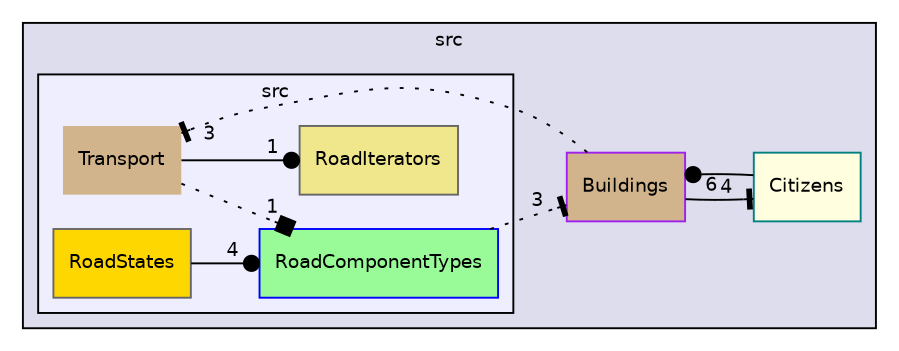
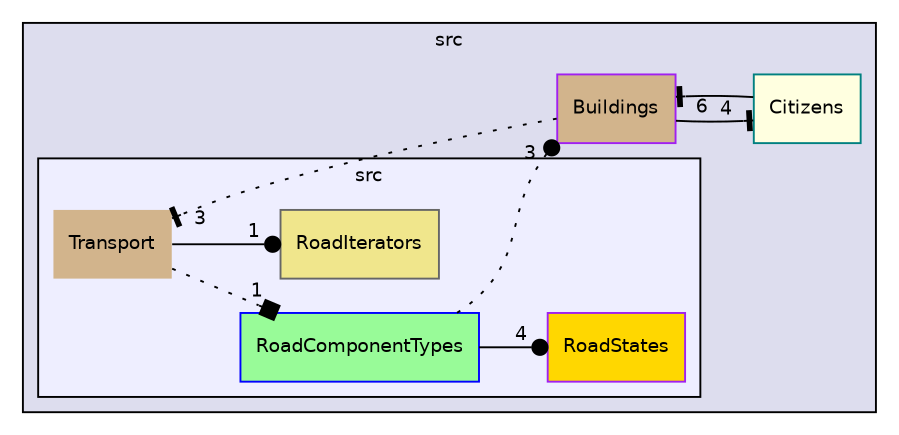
(727, 174) -> (720, 96)
(525, 218) -> (512, 240)
(122, 263) -> (616, 347)
(217, 263) -> (506, 347)
